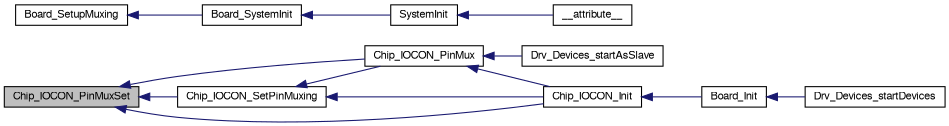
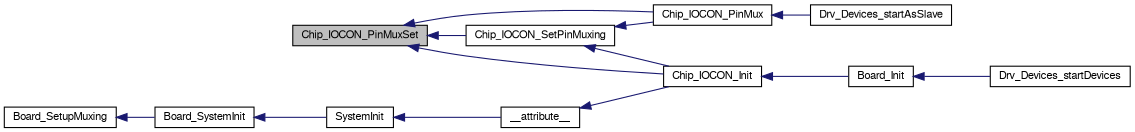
(514, 78) -> (630, 96)
